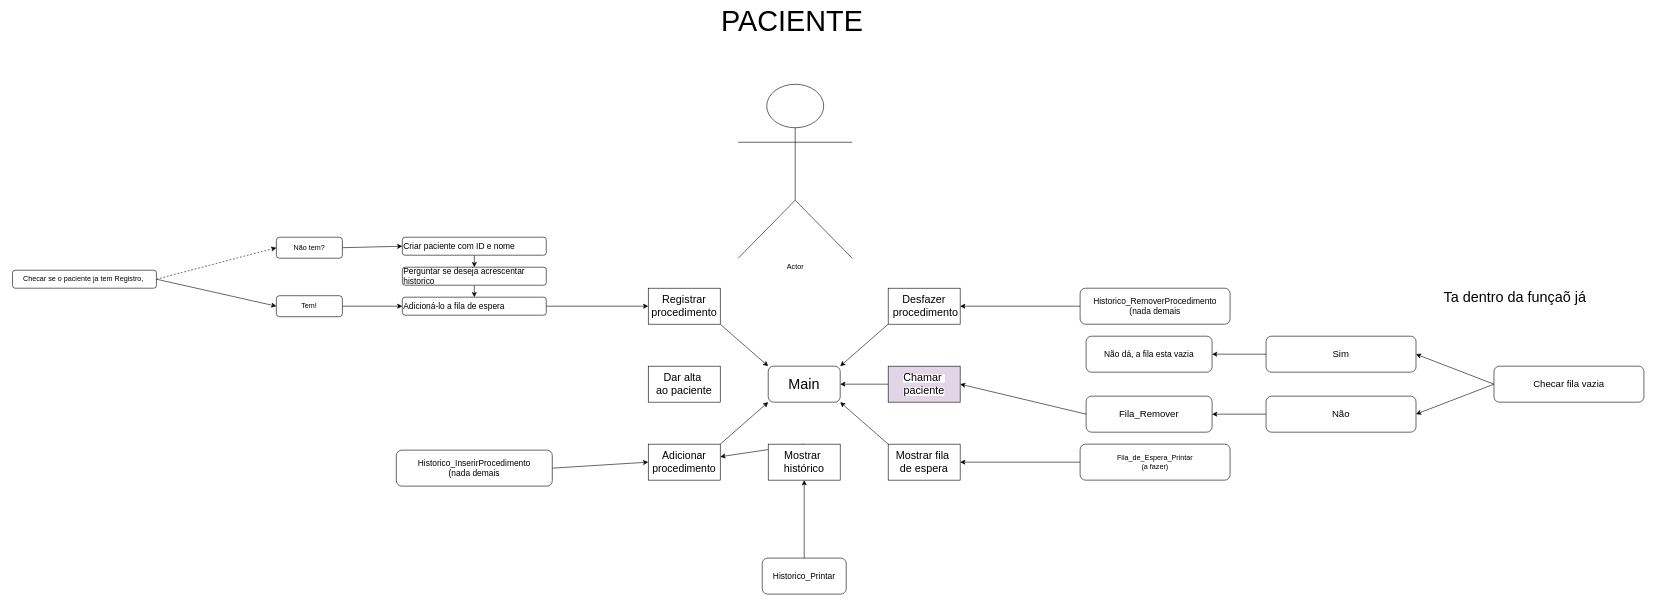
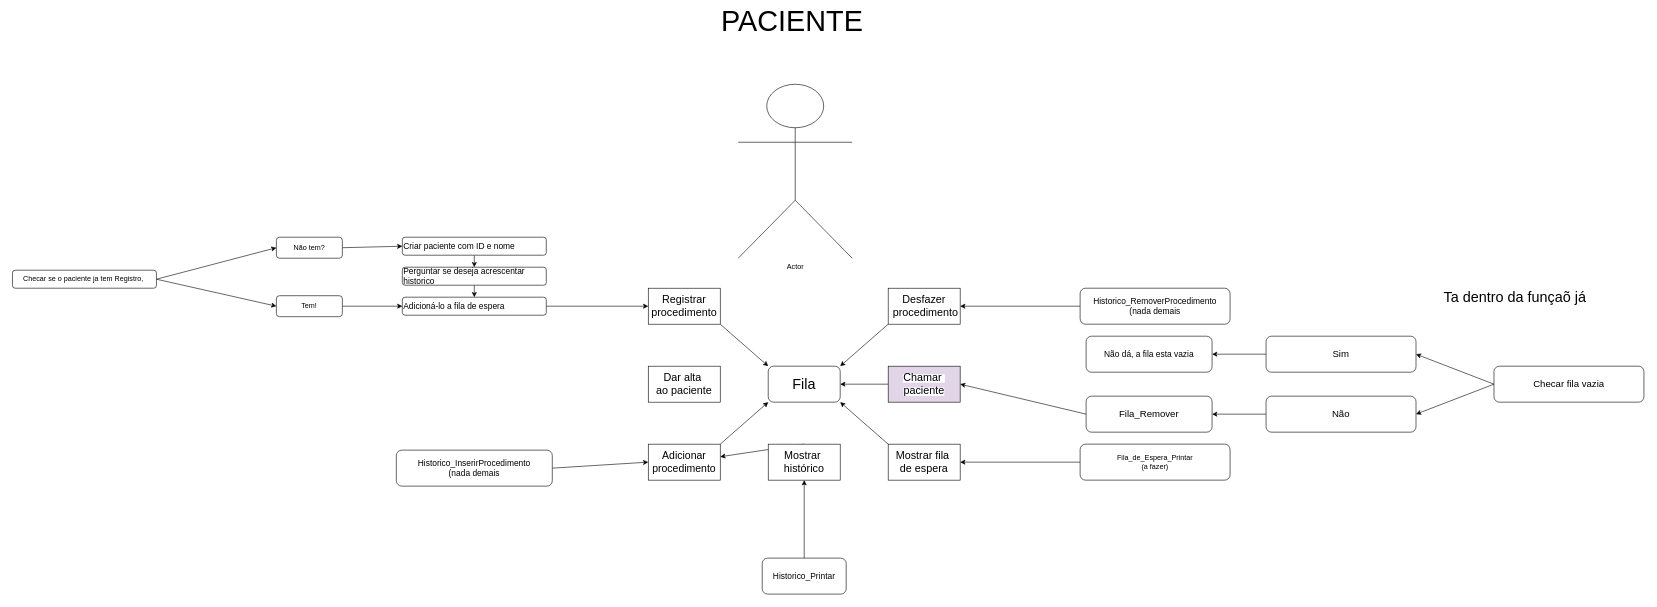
(215, 264) -> (215, 264)
(804, 384) -> (804, 384)
